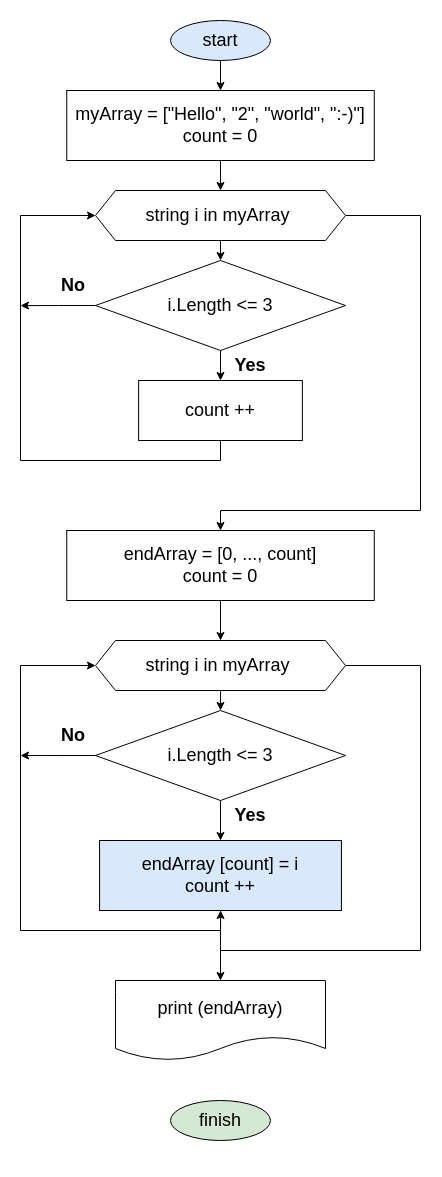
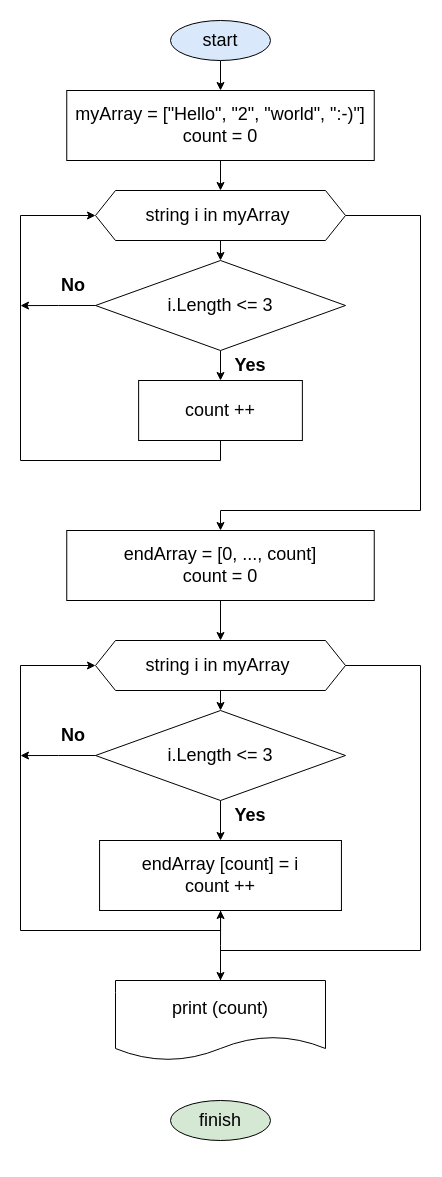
(221, 876) -> (221, 876)
(221, 1009) -> (221, 1009)
